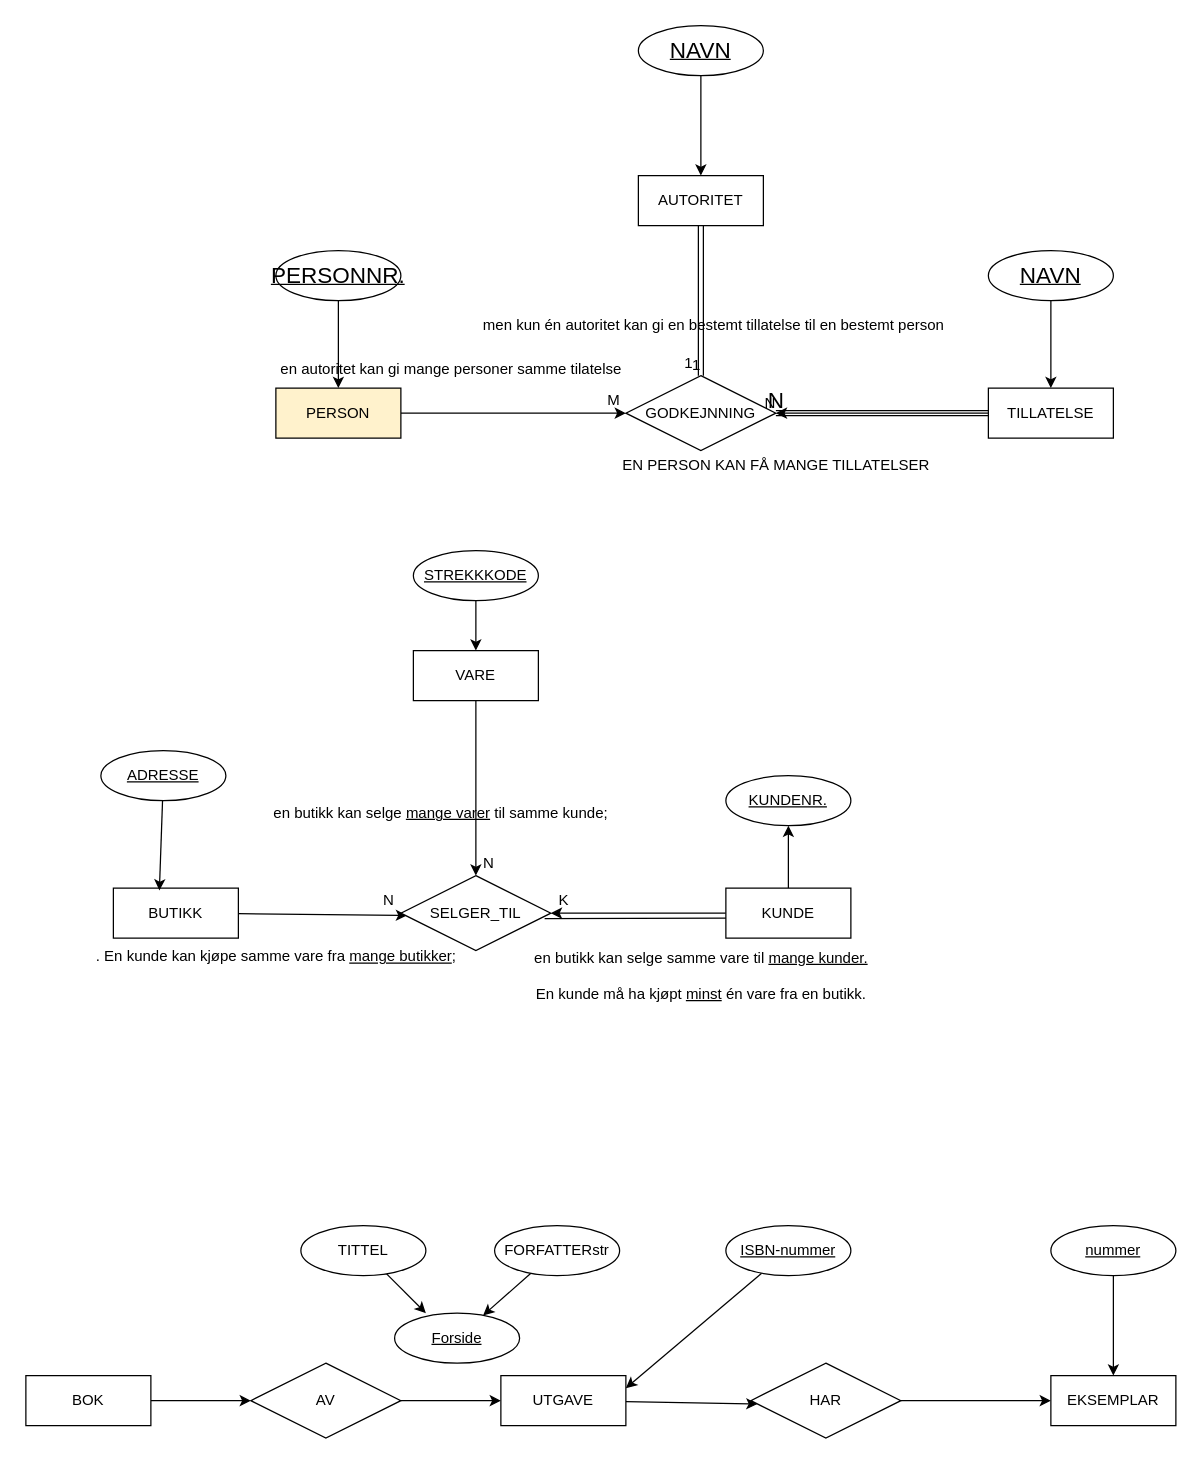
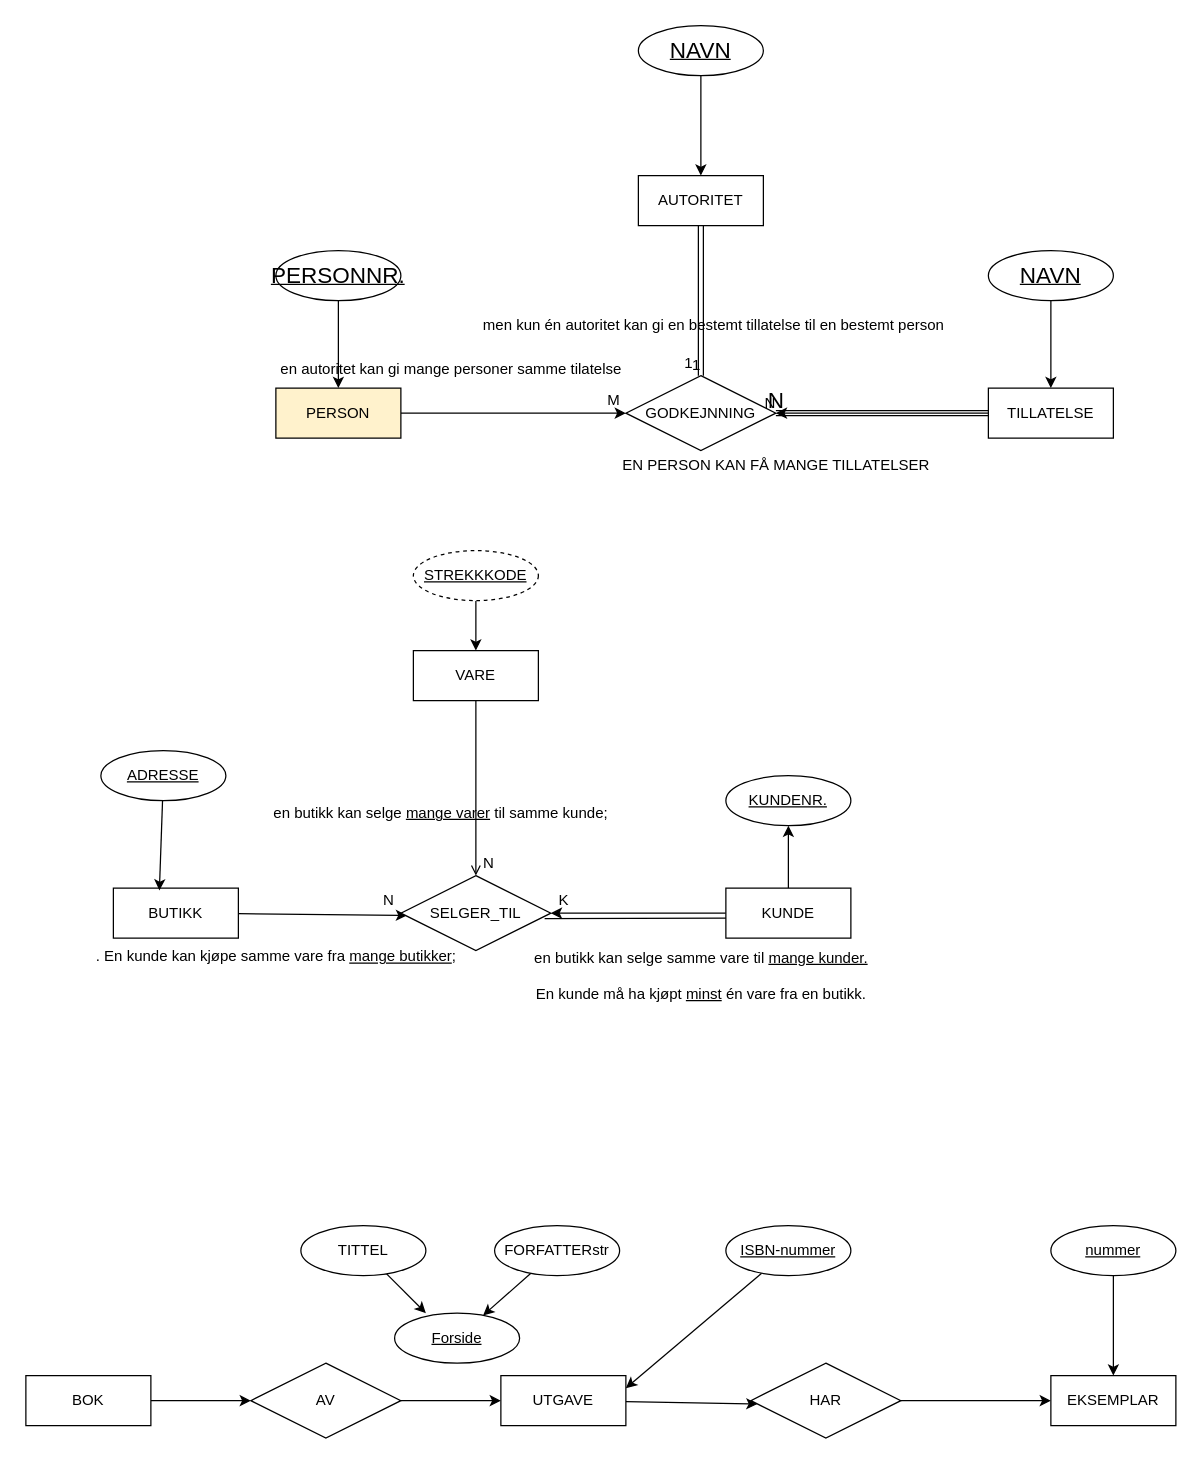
(476, 576) -> (476, 576)
(476, 866) -> (476, 867)
